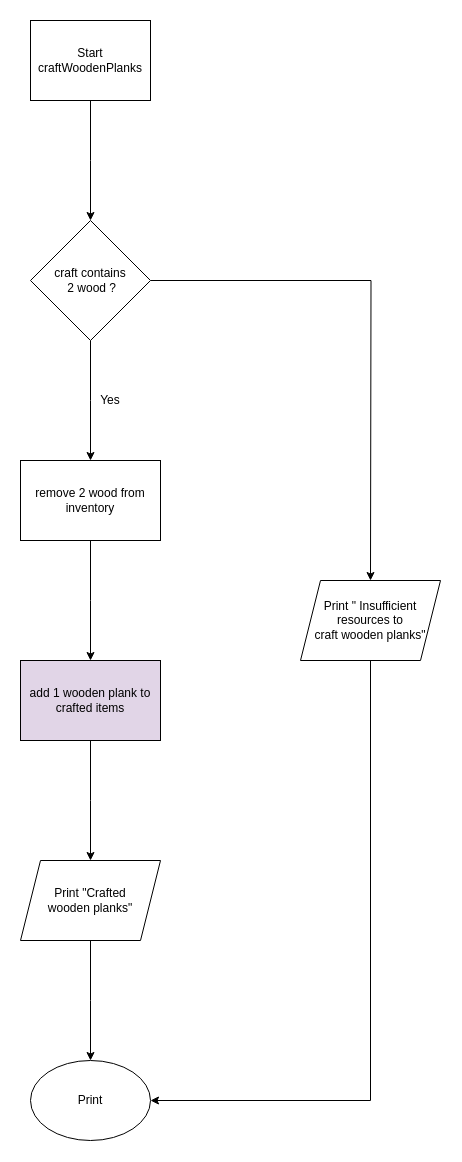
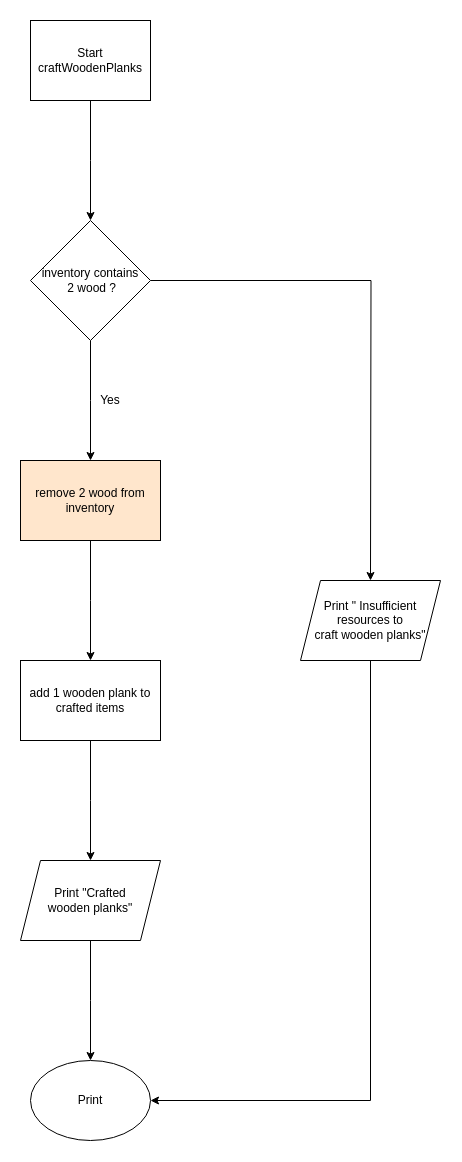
(91, 281) -> (91, 281)
(91, 501) -> (91, 501)
(91, 701) -> (91, 701)
